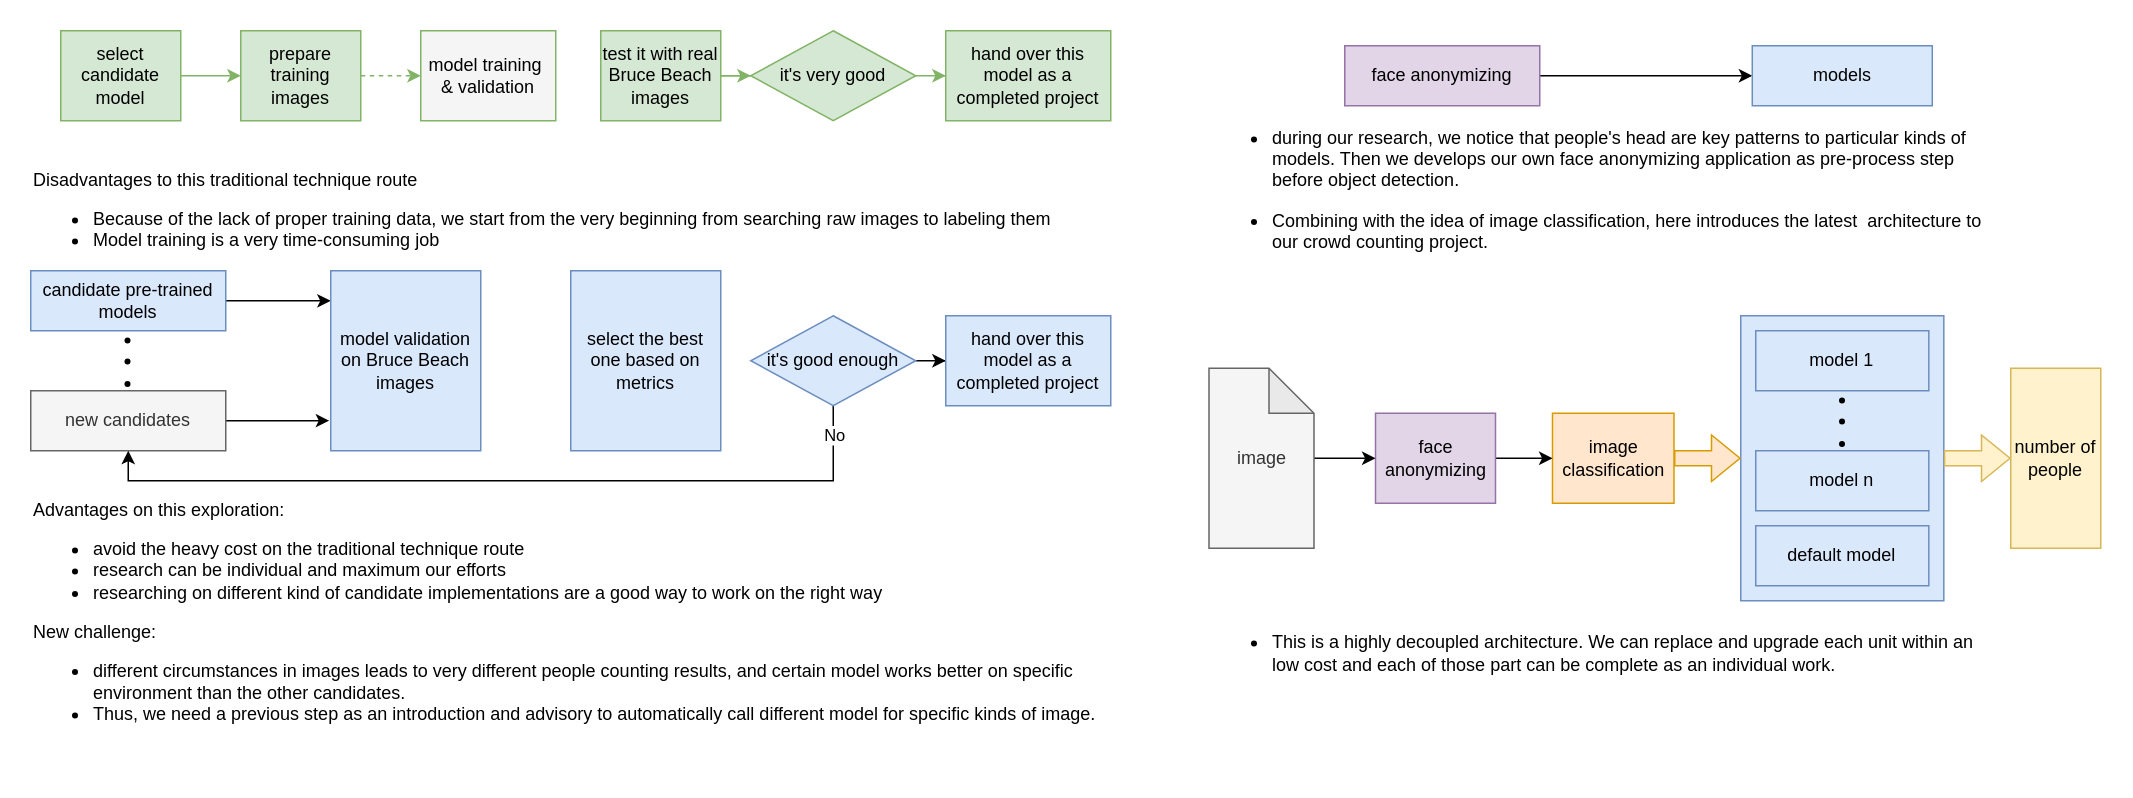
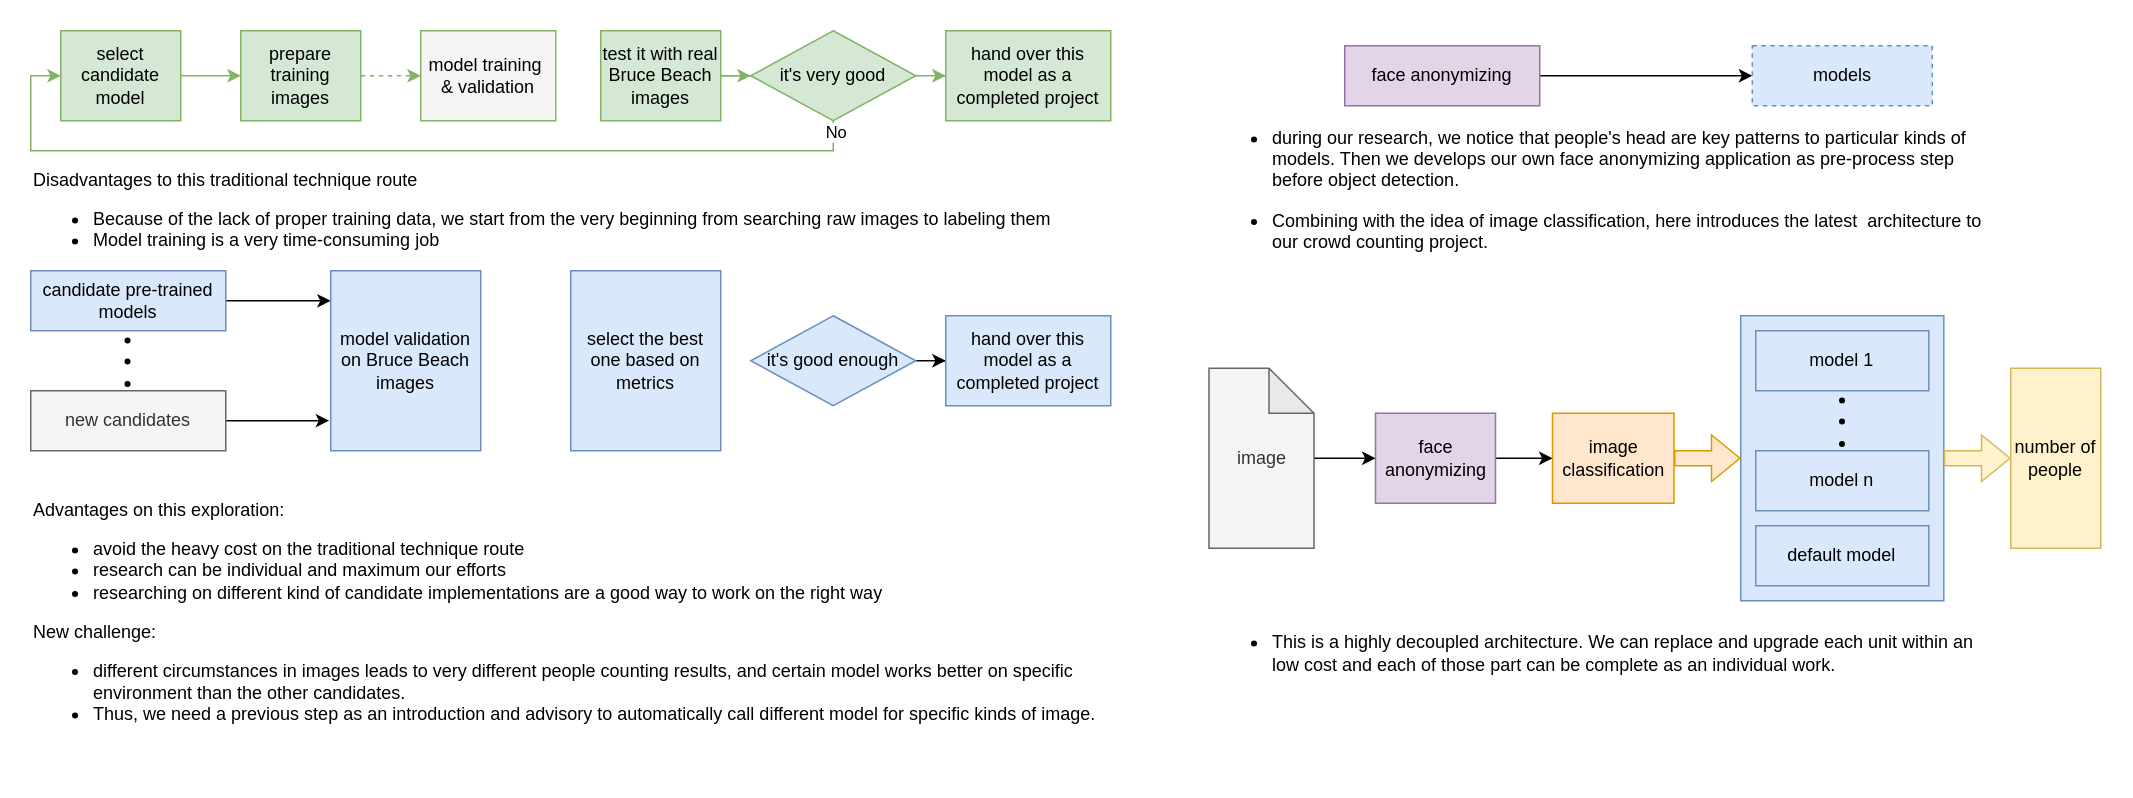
(1842, 76) -> (1842, 76)
none -> (400, 151)
(508, 481) -> none
